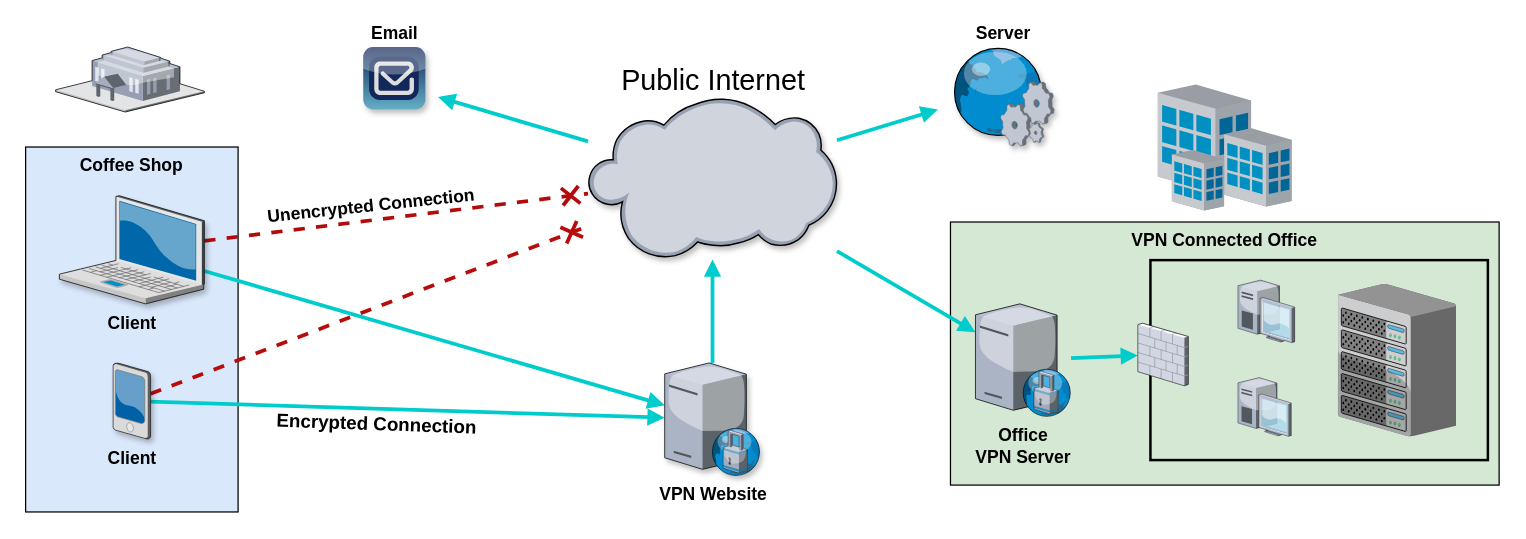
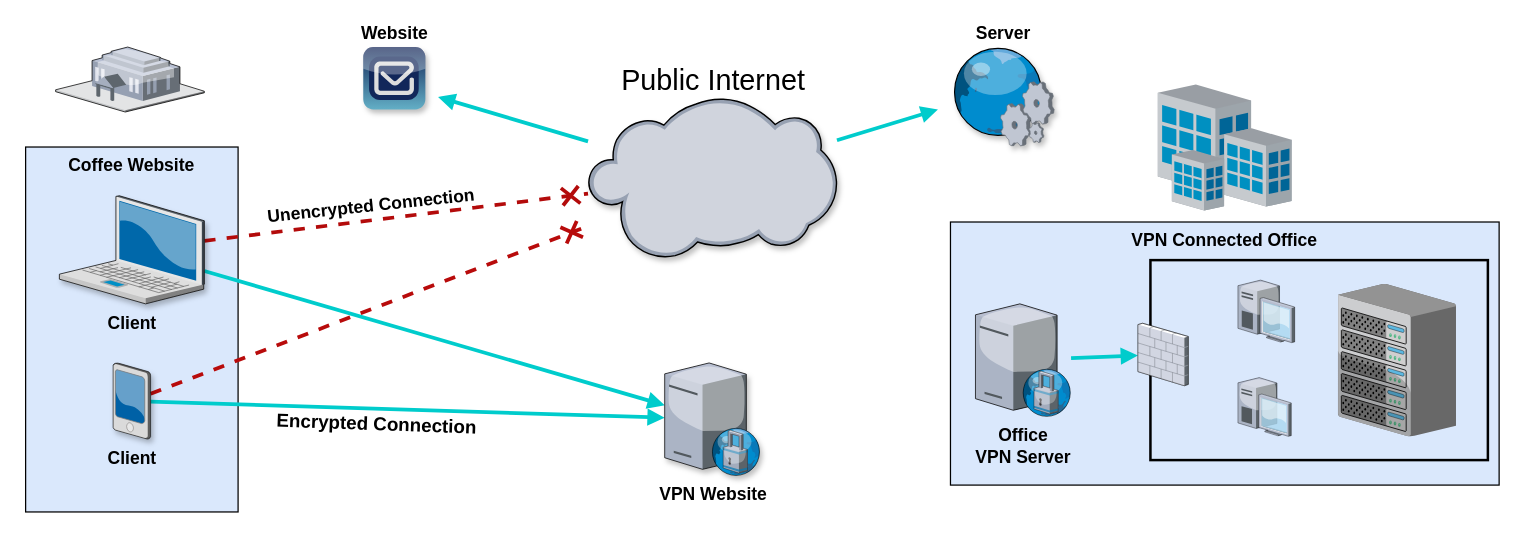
(395, 33) -> (395, 33)
(132, 166) -> (132, 166)
(899, 287) -> none
(713, 318) -> none
(1225, 353) -> (1225, 353)
